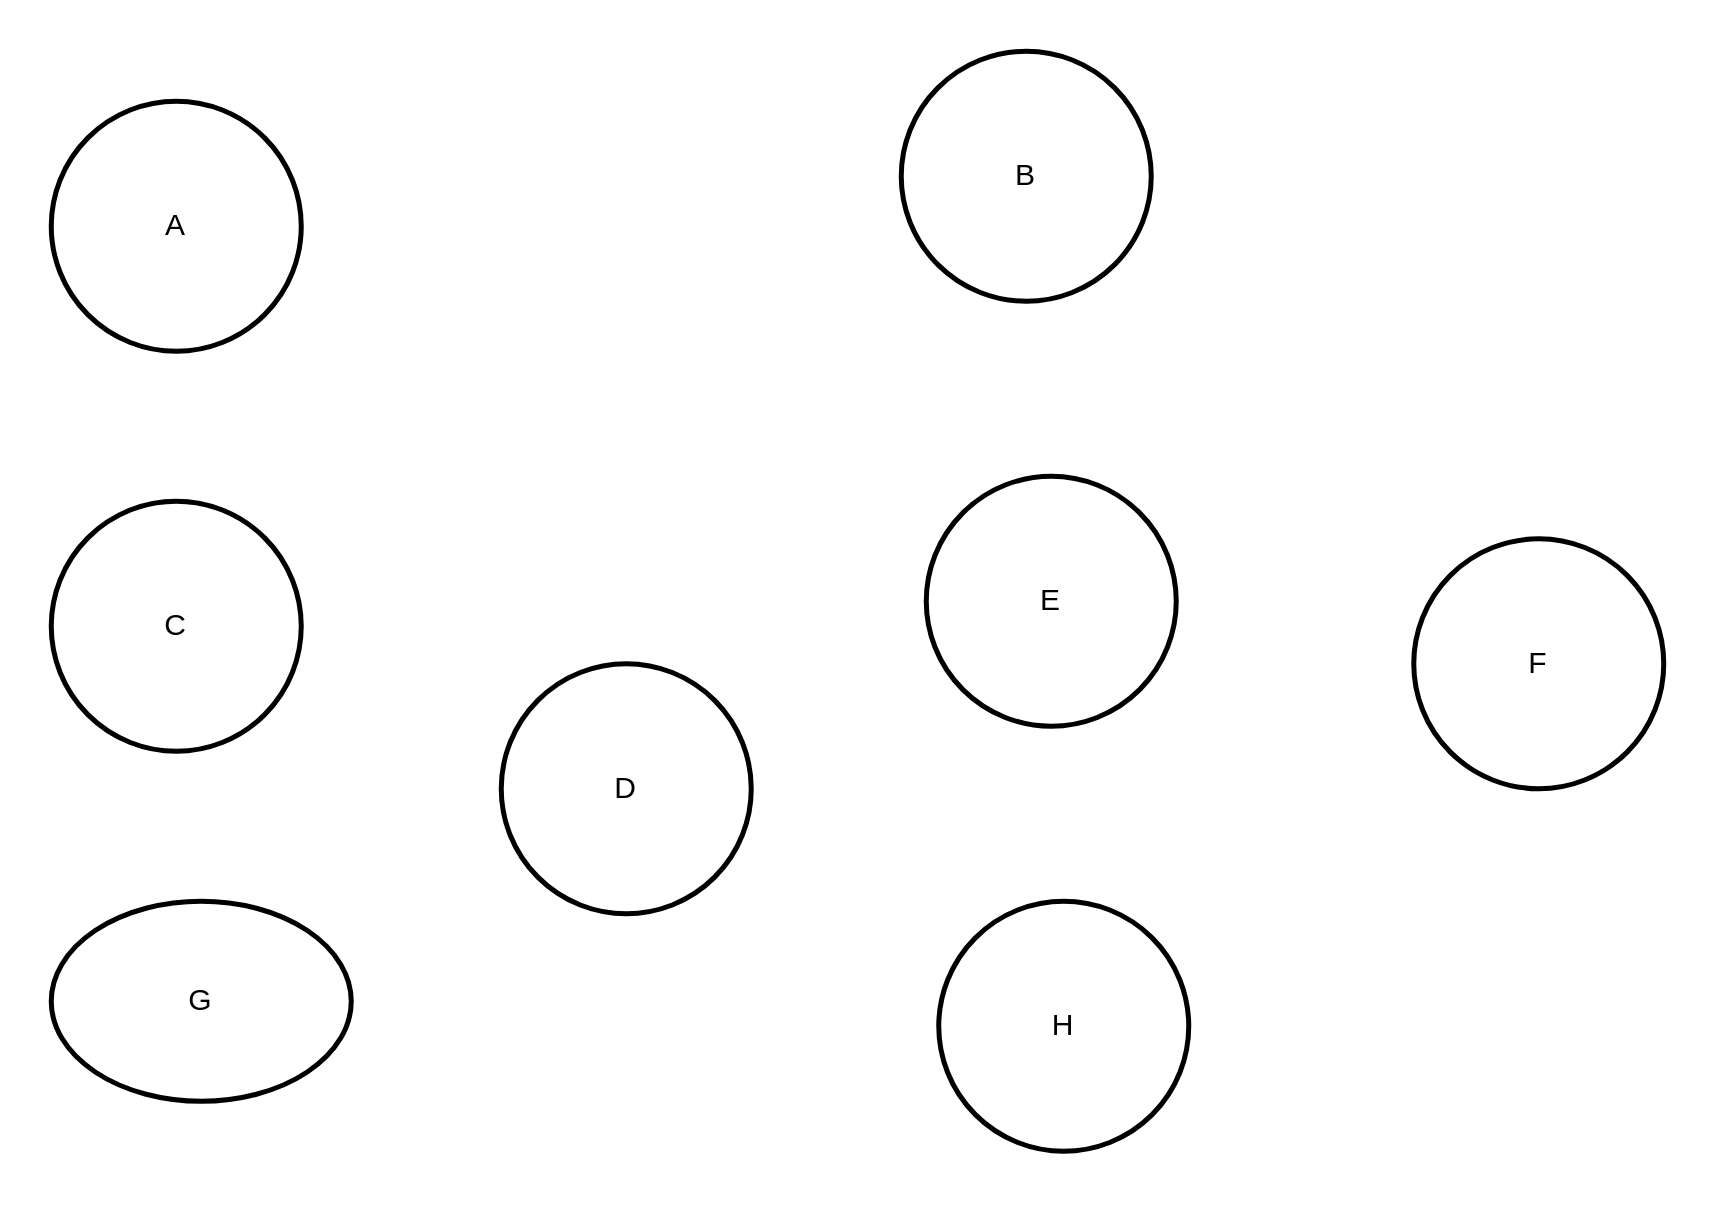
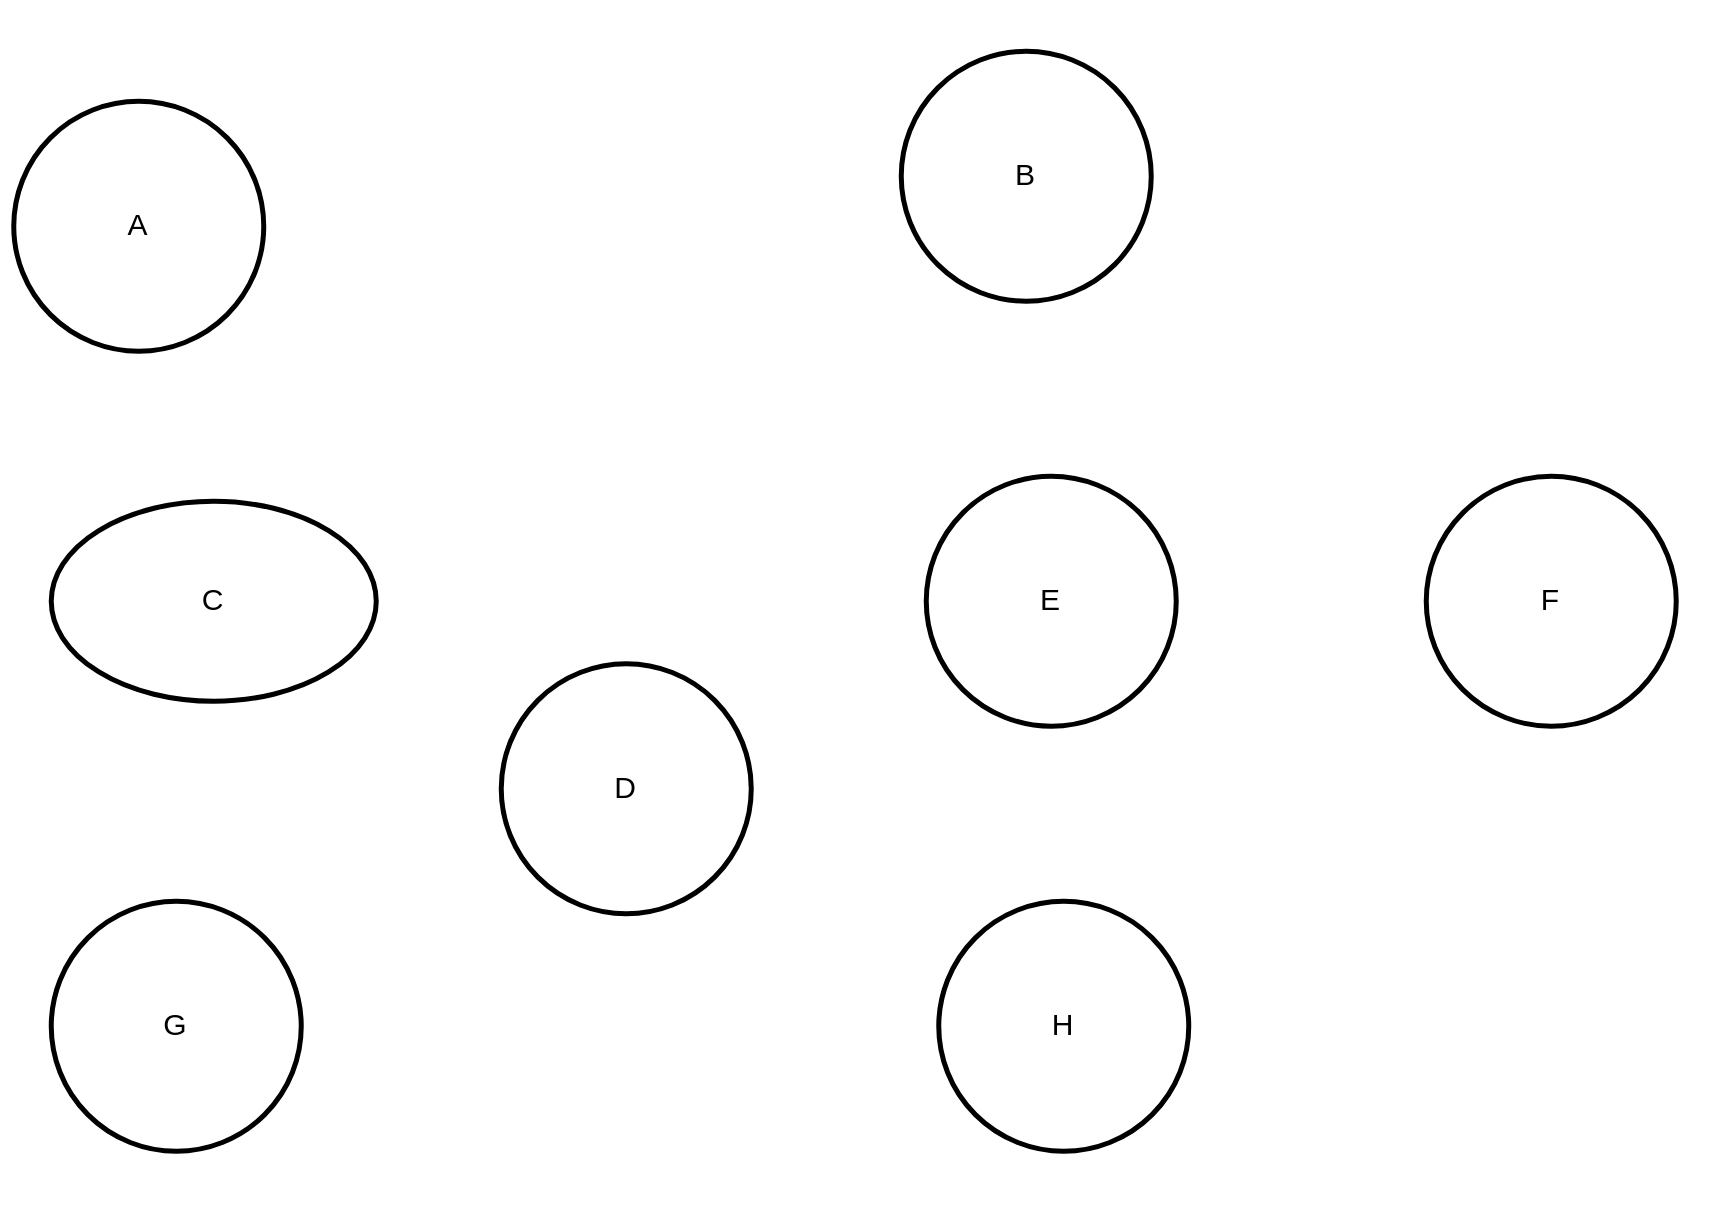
(176, 226) -> (139, 226)
(176, 626) -> (214, 601)
(1539, 664) -> (1551, 601)
(201, 1001) -> (176, 1026)
